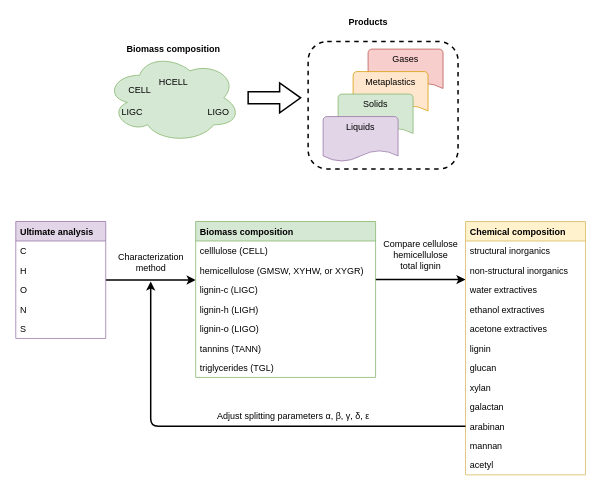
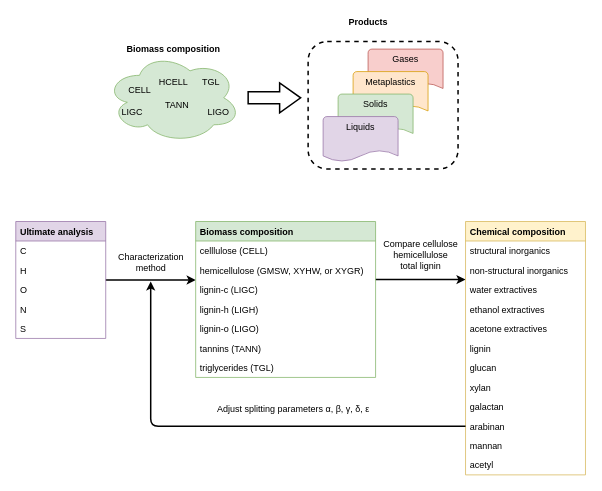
none -> (210, 83)
none -> (177, 105)
(293, 417) -> (293, 409)
